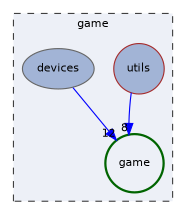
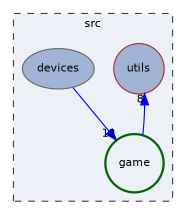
(93, 24) -> (93, 24)
(130, 108) -> (144, 120)
